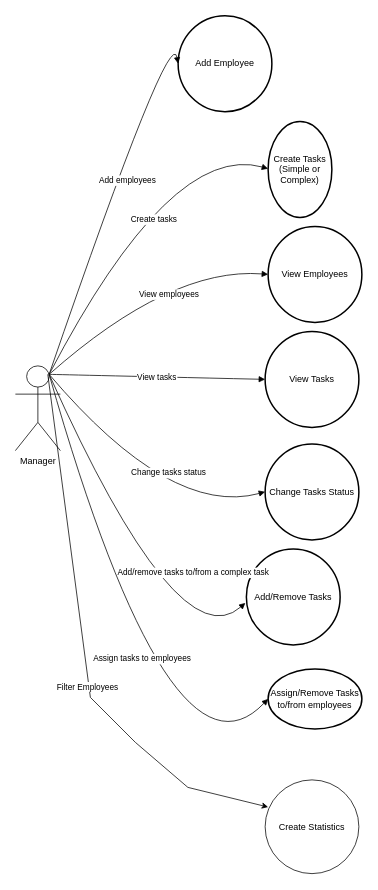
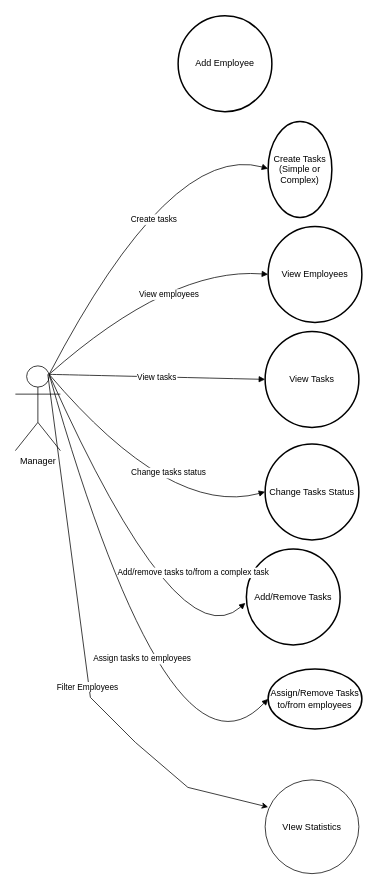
(108, 207) -> none
(312, 827) -> (312, 827)
